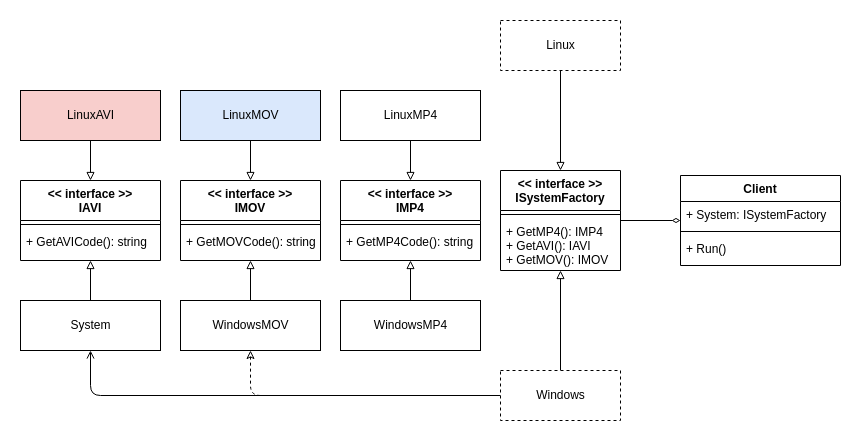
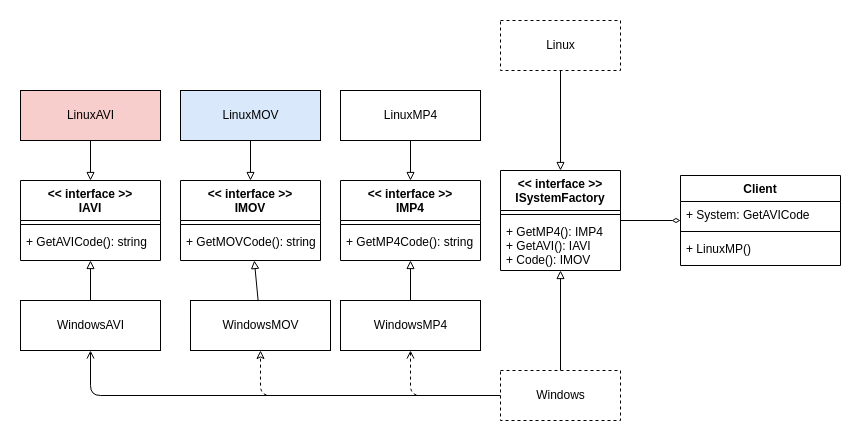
(762, 215) -> (749, 215)
(555, 232) -> (555, 232)
(708, 249) -> (720, 249)
(91, 326) -> (91, 326)
(251, 326) -> (261, 326)
none -> (411, 372)
